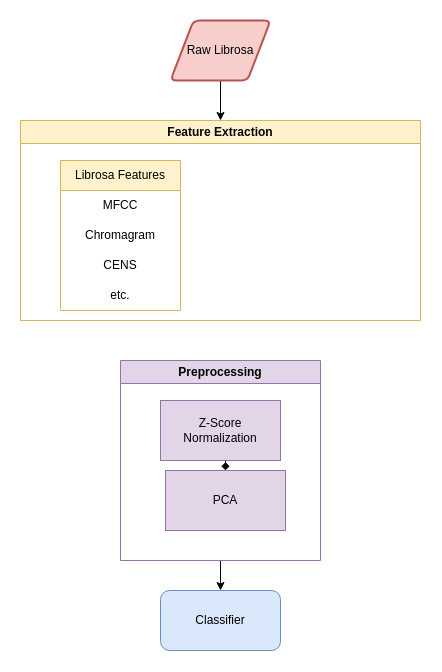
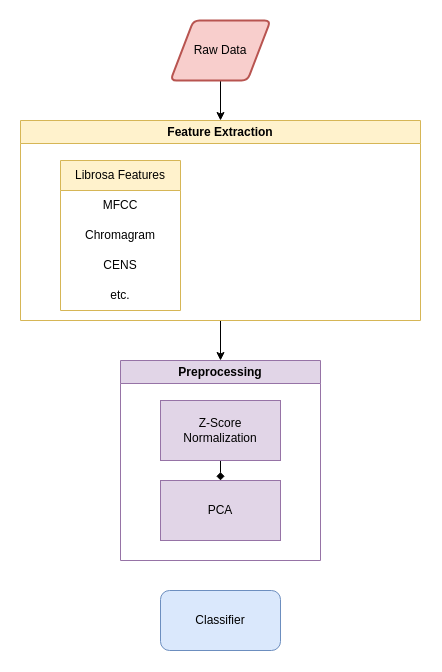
(221, 51) -> (221, 51)
none -> (221, 338)
(226, 501) -> (221, 511)
(221, 579) -> none
